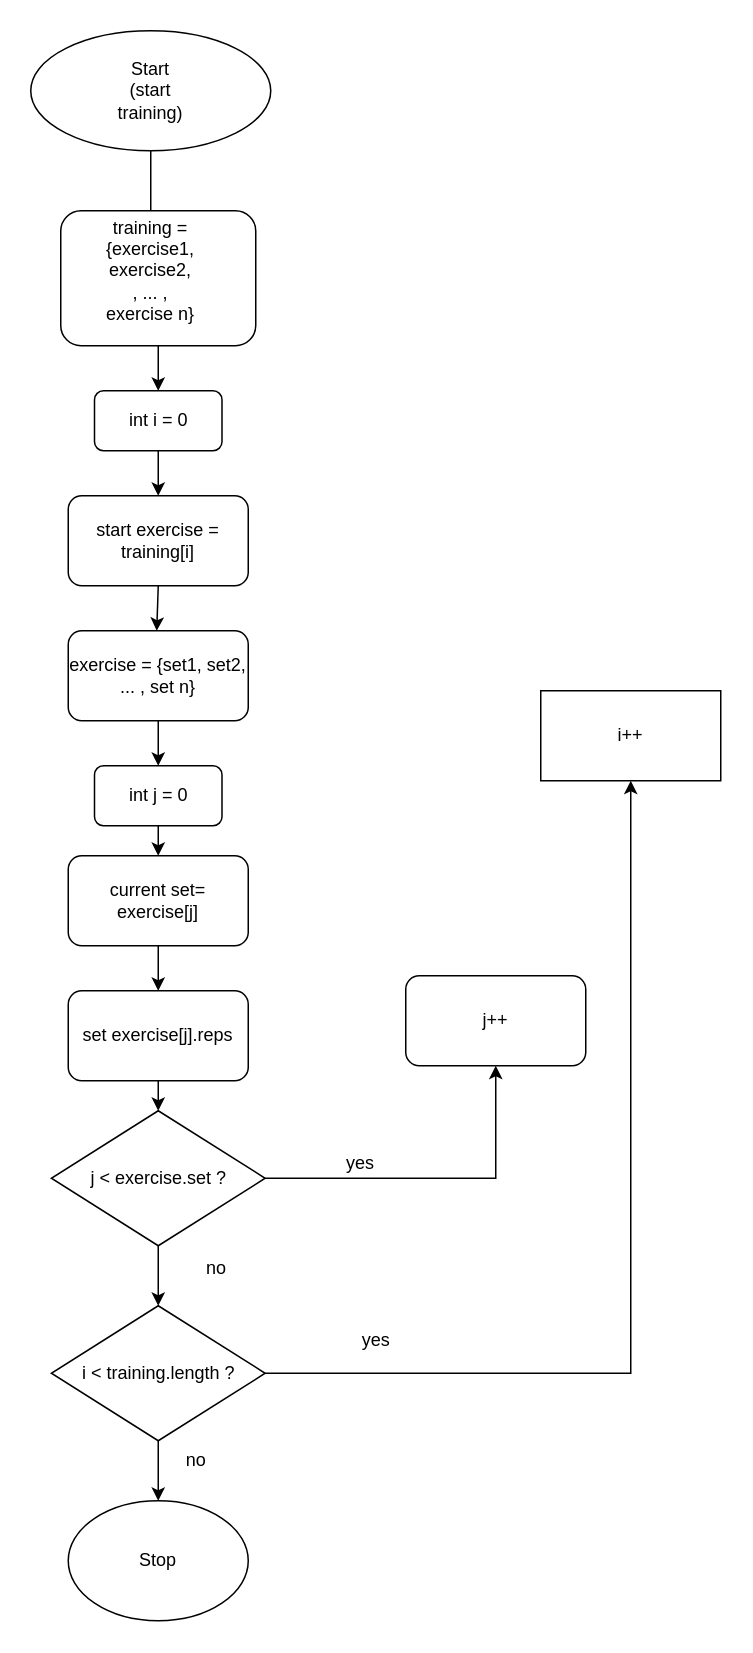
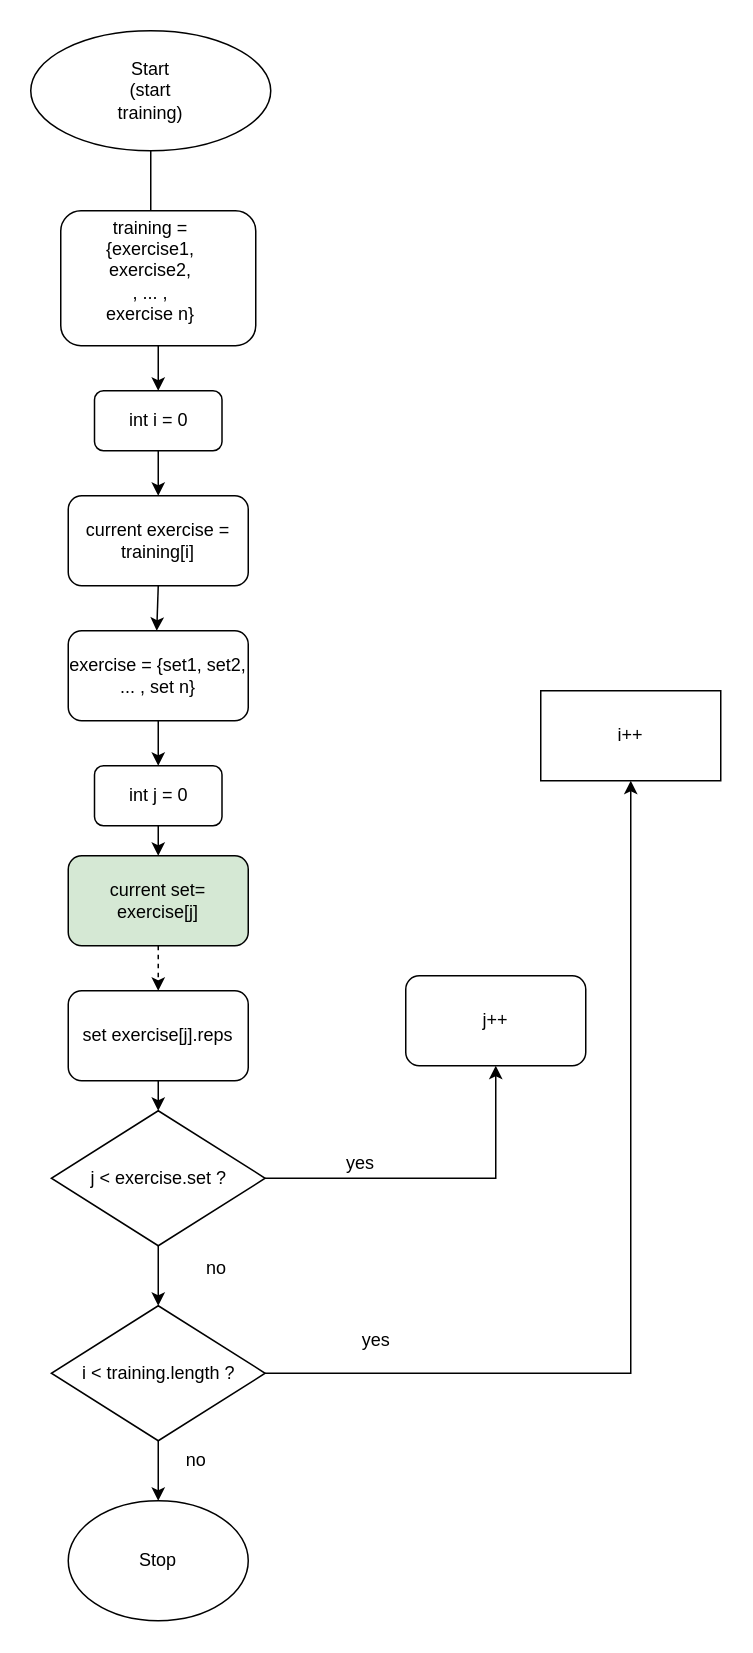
(158, 541) -> (158, 541)
(158, 901) -> (158, 901)
(158, 964) -> (158, 964)
